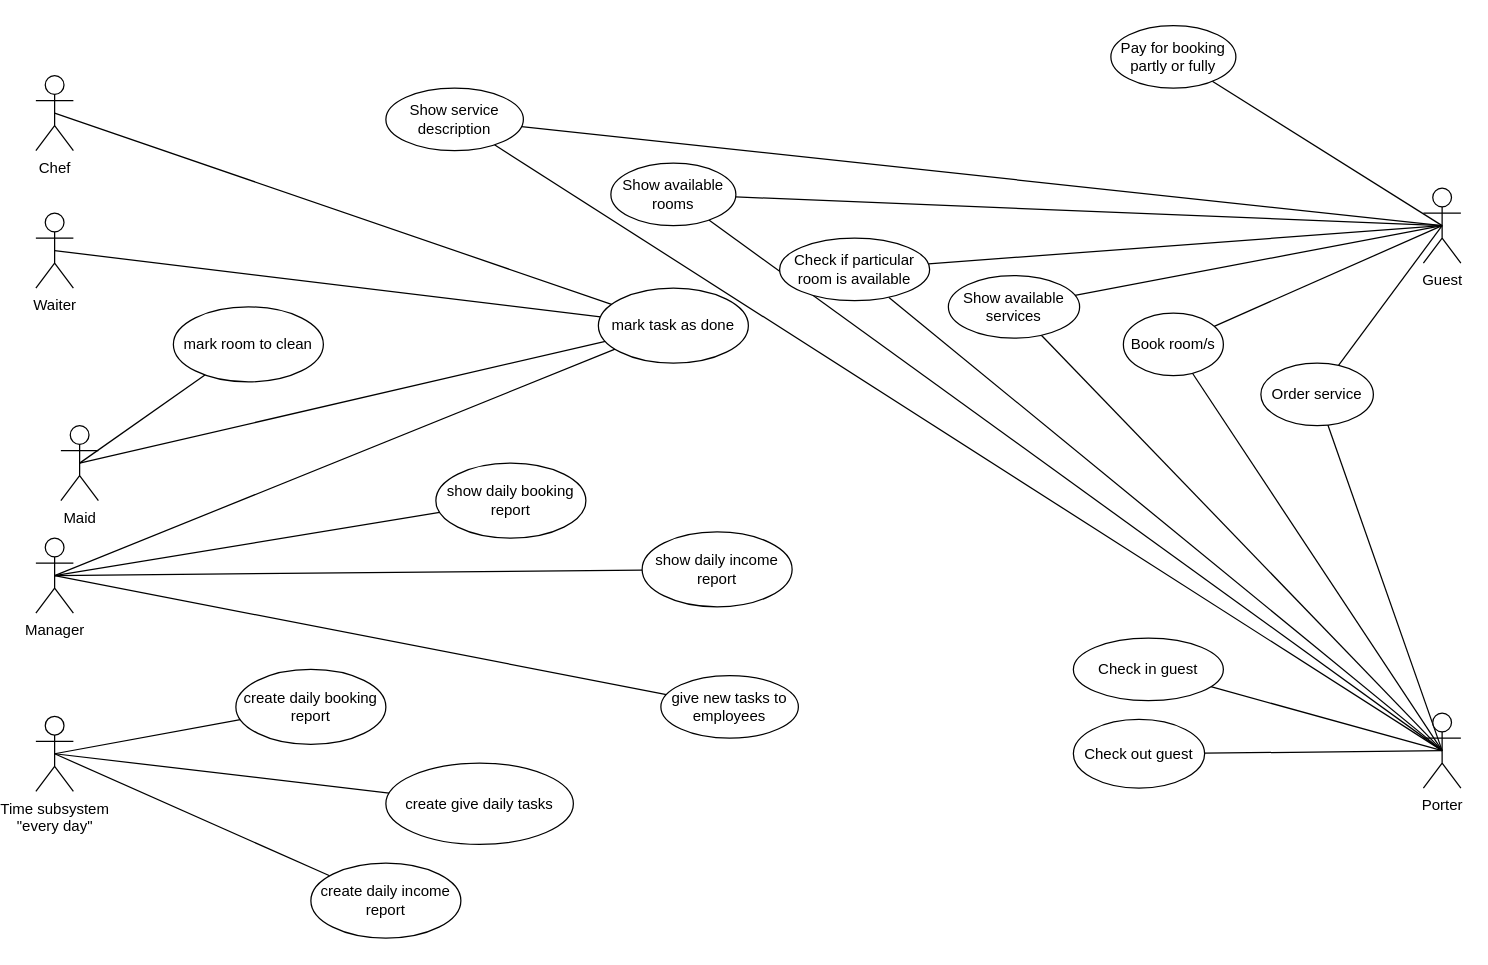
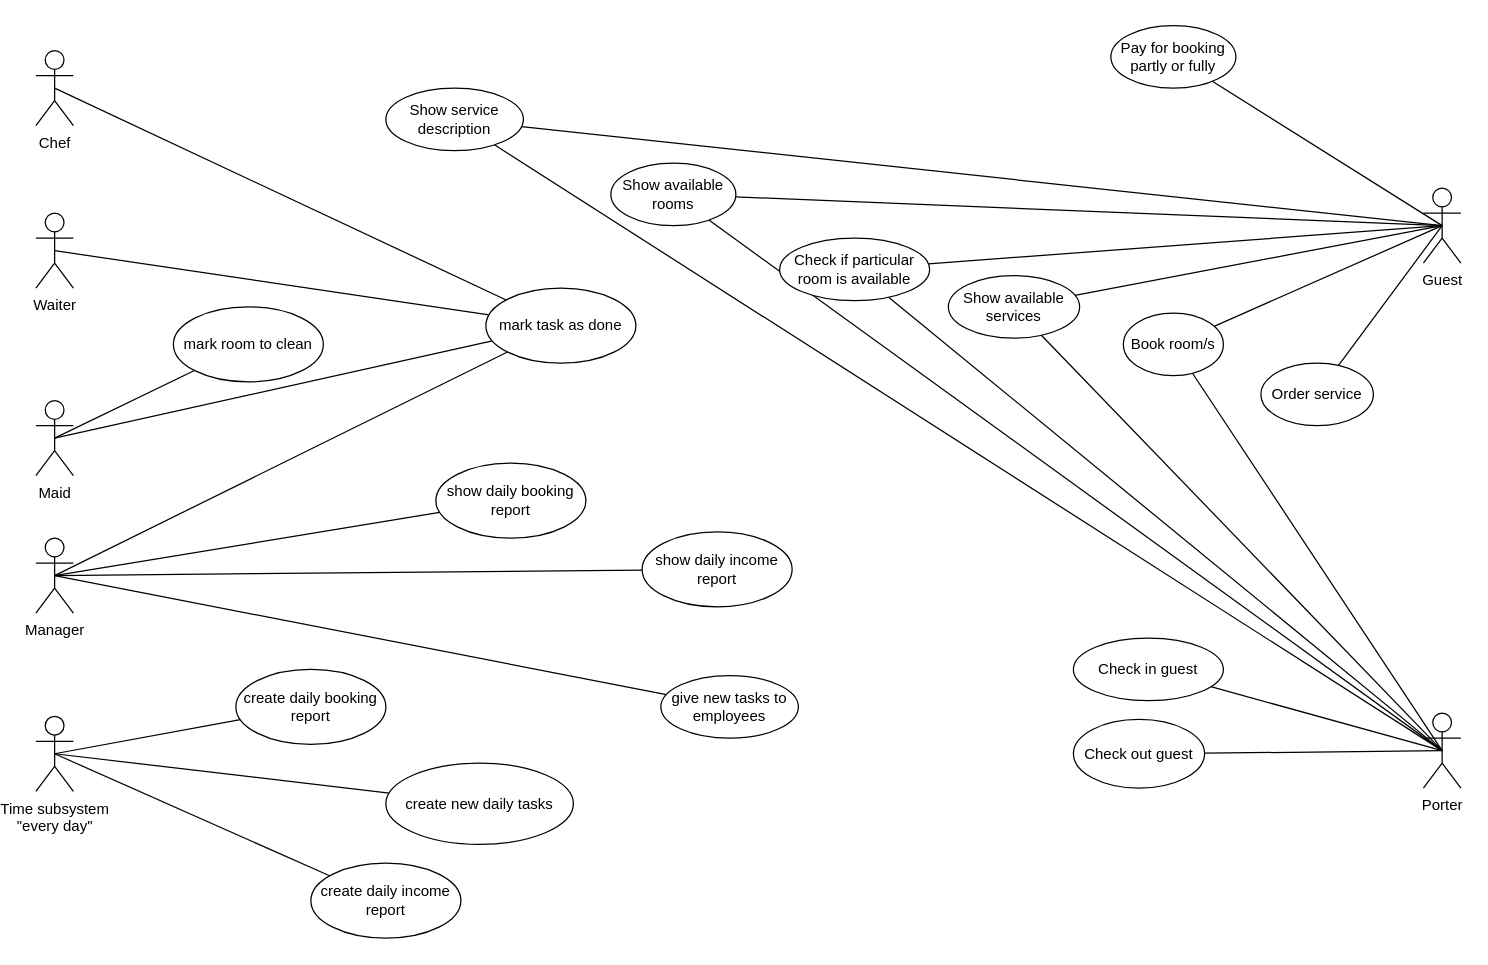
(54, 113) -> (54, 88)
(673, 326) -> (561, 326)
(79, 463) -> (54, 438)
(1382, 580) -> none
(479, 804) -> (479, 804)
